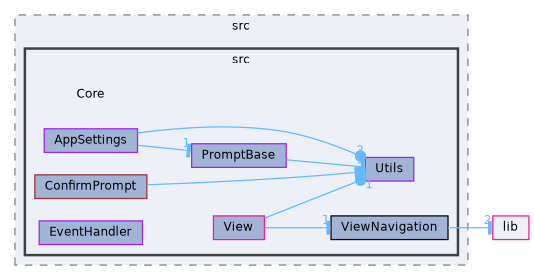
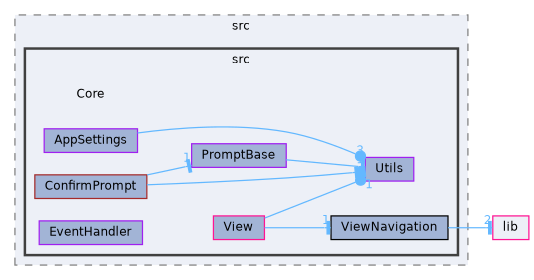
(161, 148) -> (166, 171)
